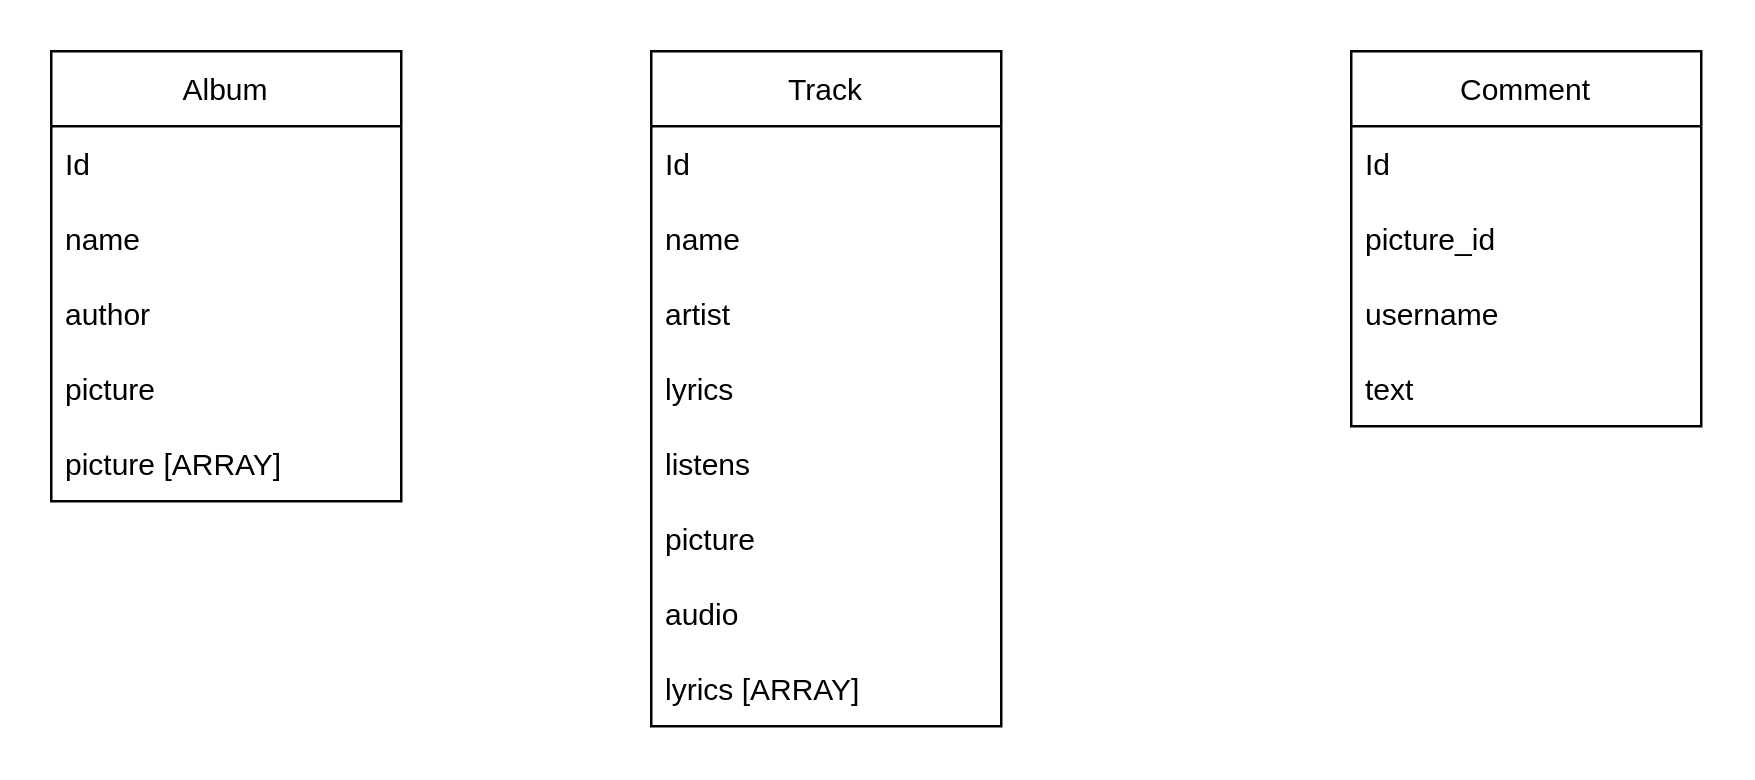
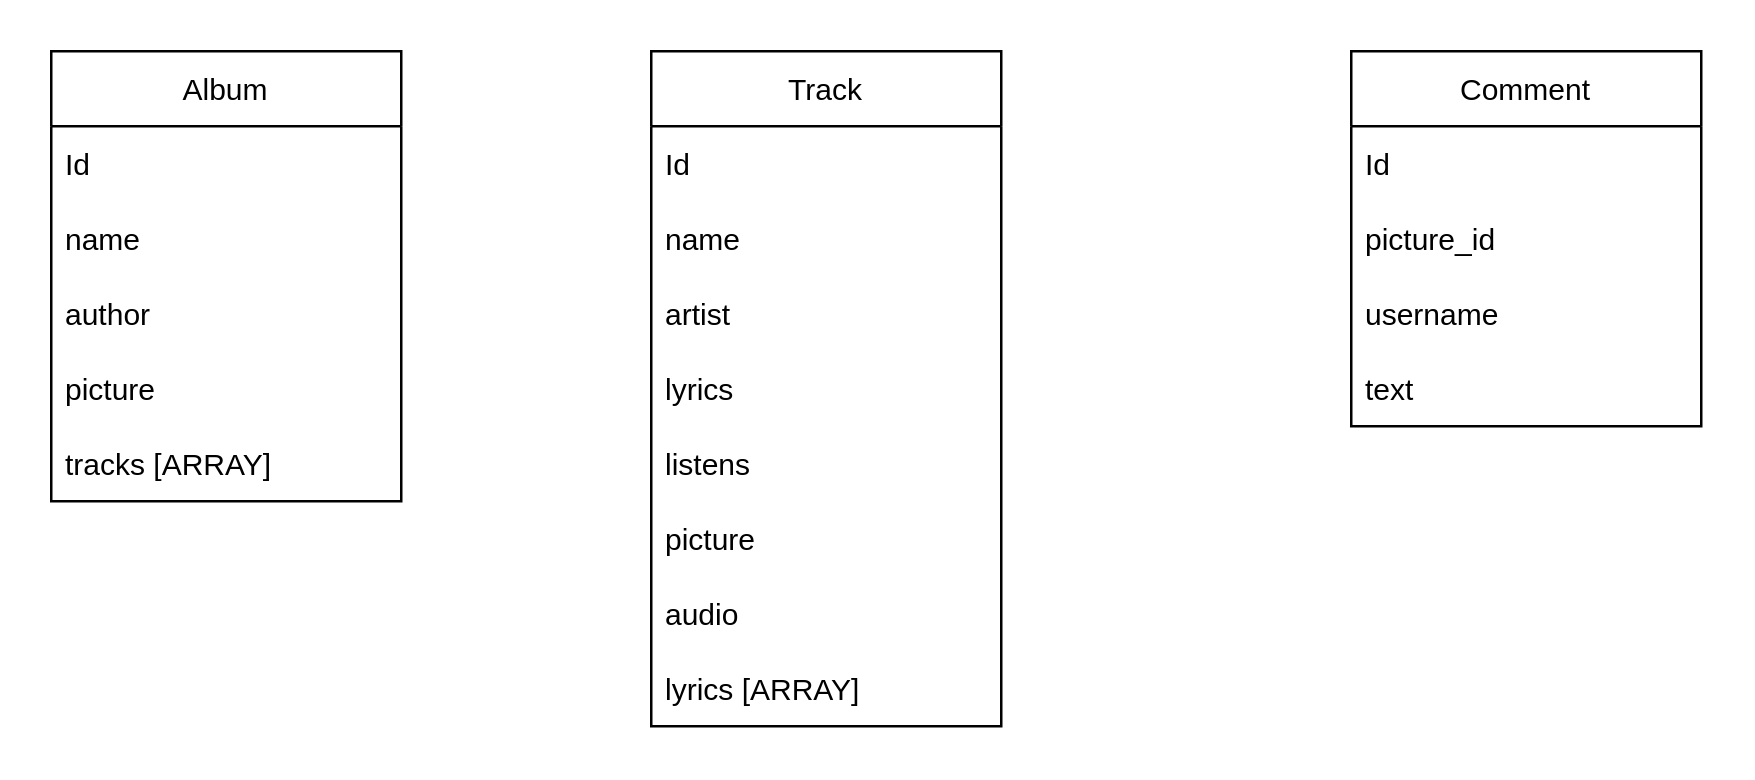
(183, 465) -> (179, 465)
